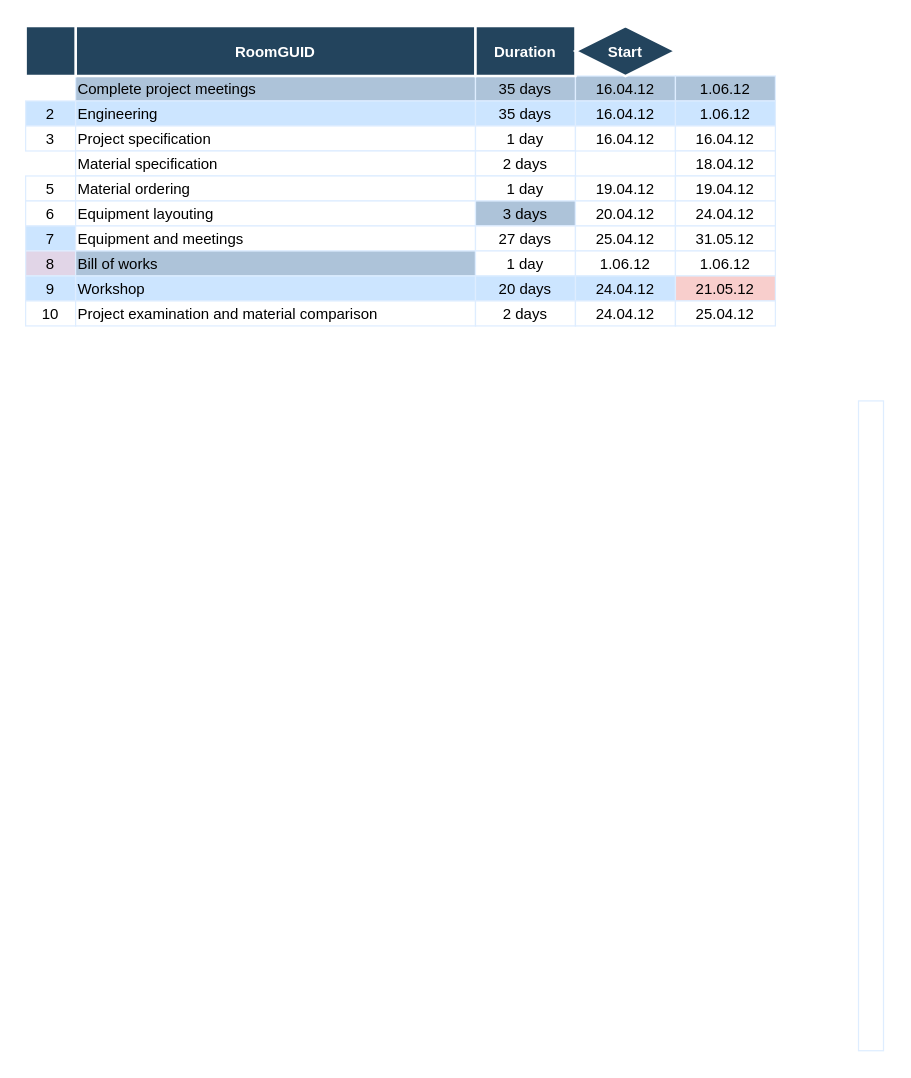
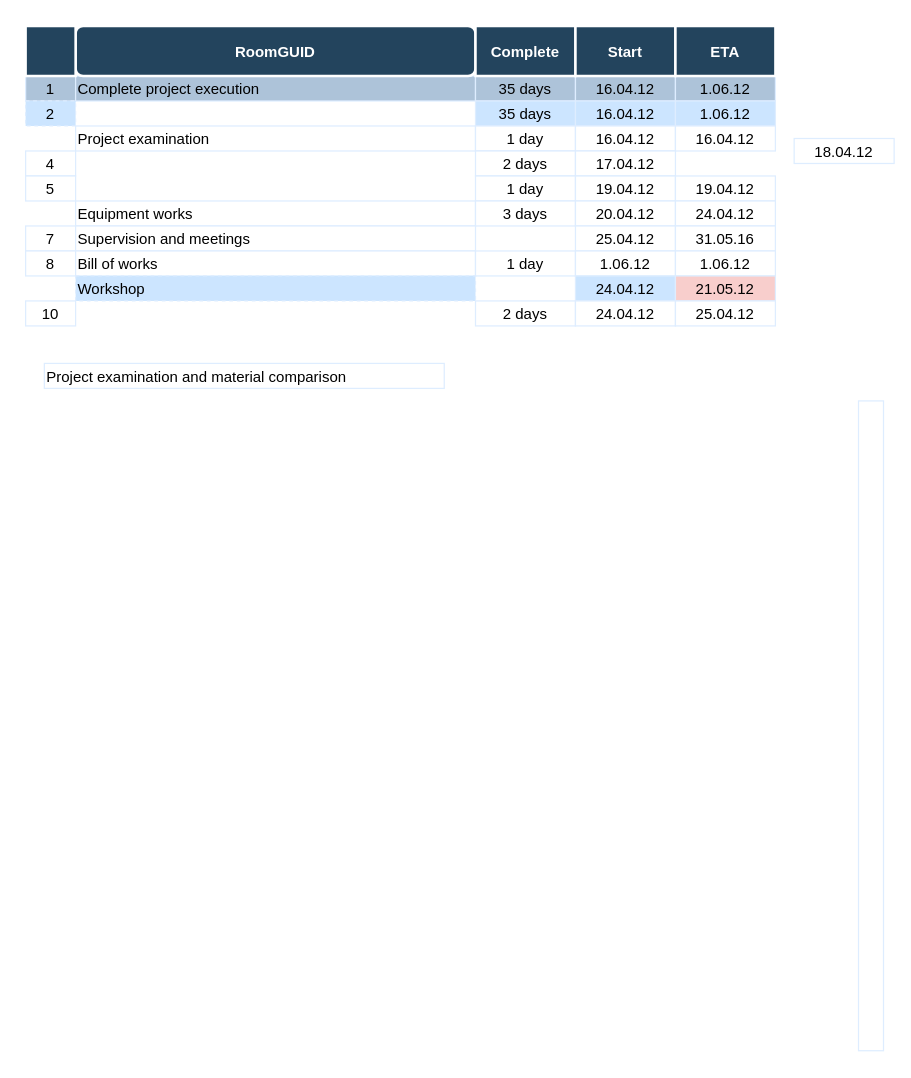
(276, 51) -> (276, 51)
(525, 51) -> (525, 51)
(626, 51) -> (626, 51)
none -> (726, 51)
none -> (51, 88)
(175, 89) -> (179, 89)
(51, 113) -> (51, 113)
(276, 113) -> none
(51, 138) -> none
(158, 139) -> (151, 139)
none -> (51, 163)
(276, 163) -> none
none -> (626, 163)
(726, 163) -> (844, 151)
(276, 188) -> none
(51, 213) -> none
(526, 213) -> (526, 213)
(150, 214) -> (137, 214)
(51, 238) -> (51, 238)
(526, 238) -> none
(162, 239) -> (169, 239)
(725, 239) -> (725, 239)
(51, 263) -> (51, 263)
(276, 263) -> (276, 263)
(51, 288) -> none
(276, 288) -> (276, 288)
(526, 288) -> none
(276, 313) -> (244, 376)
